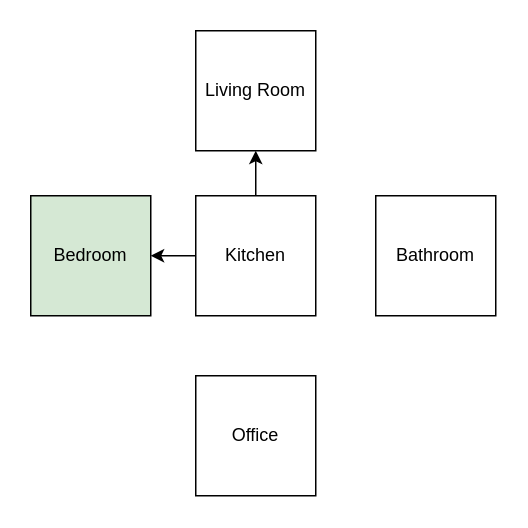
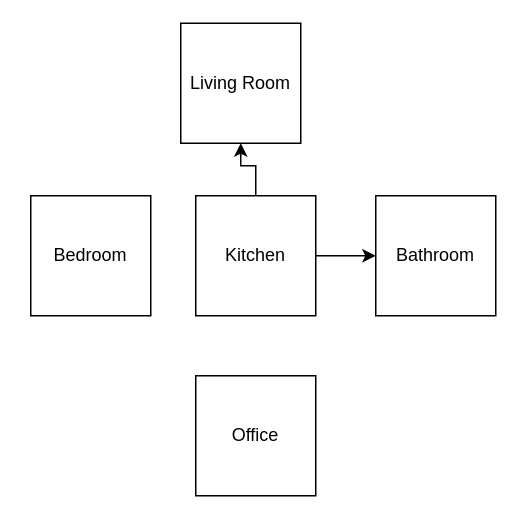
(256, 91) -> (241, 83)
(91, 256) -> (91, 256)
(168, 256) -> (341, 256)
